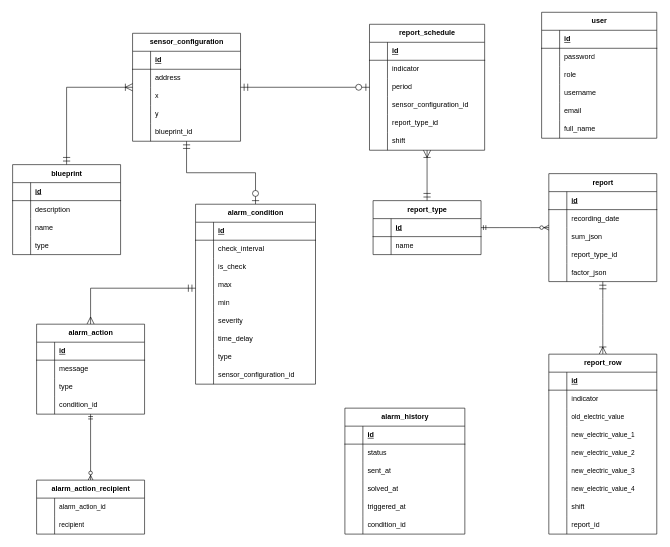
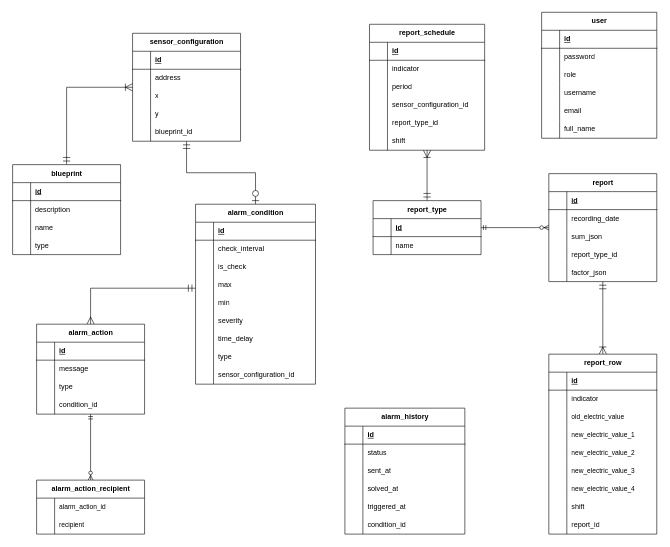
(304, 87) -> none
